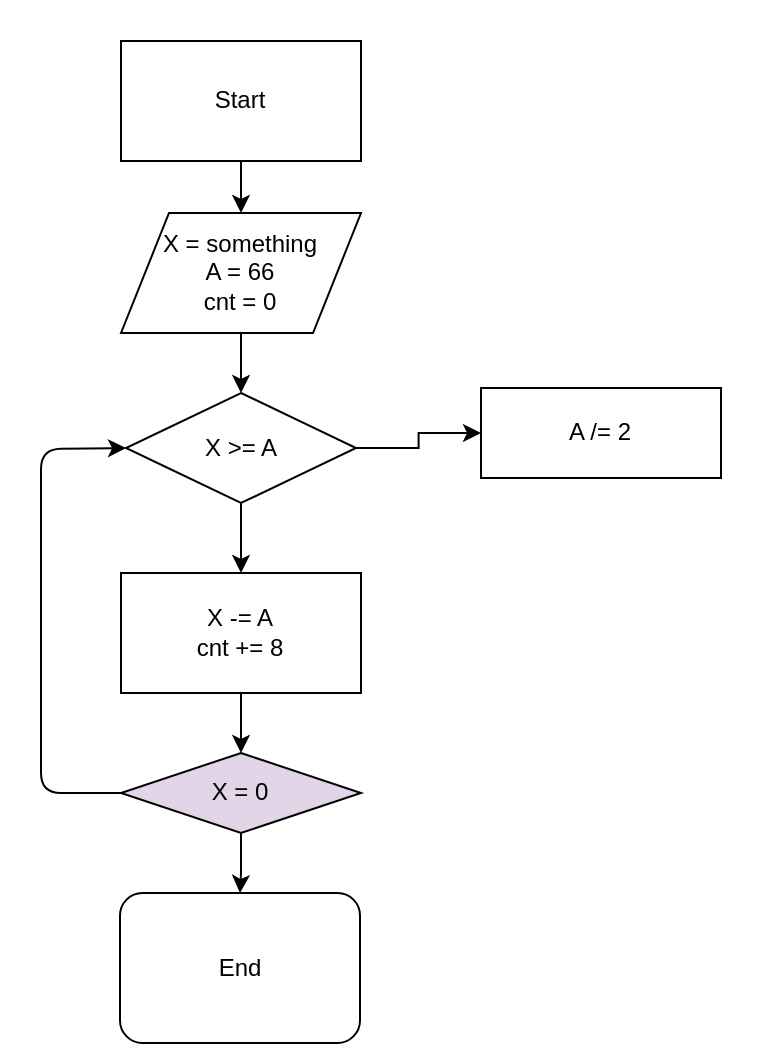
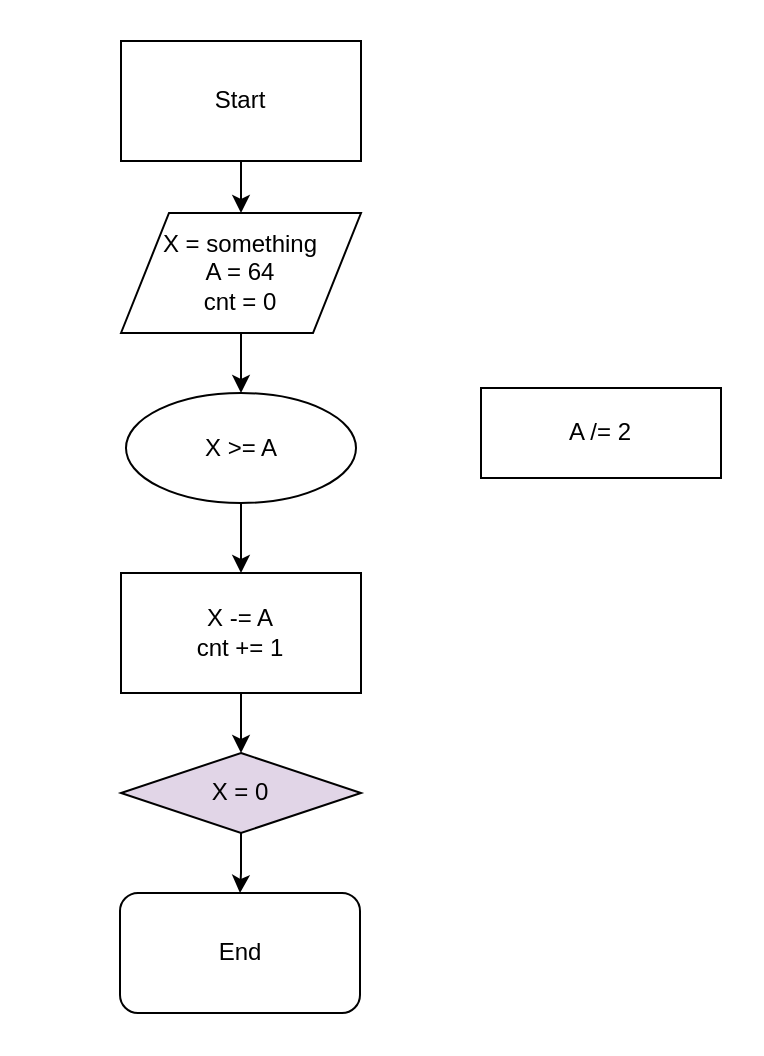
(241, 273) -> (241, 273)
(419, 447) -> none
(241, 448) -> (241, 448)
(41, 625) -> none
(241, 633) -> (241, 633)
(240, 968) -> (240, 953)
